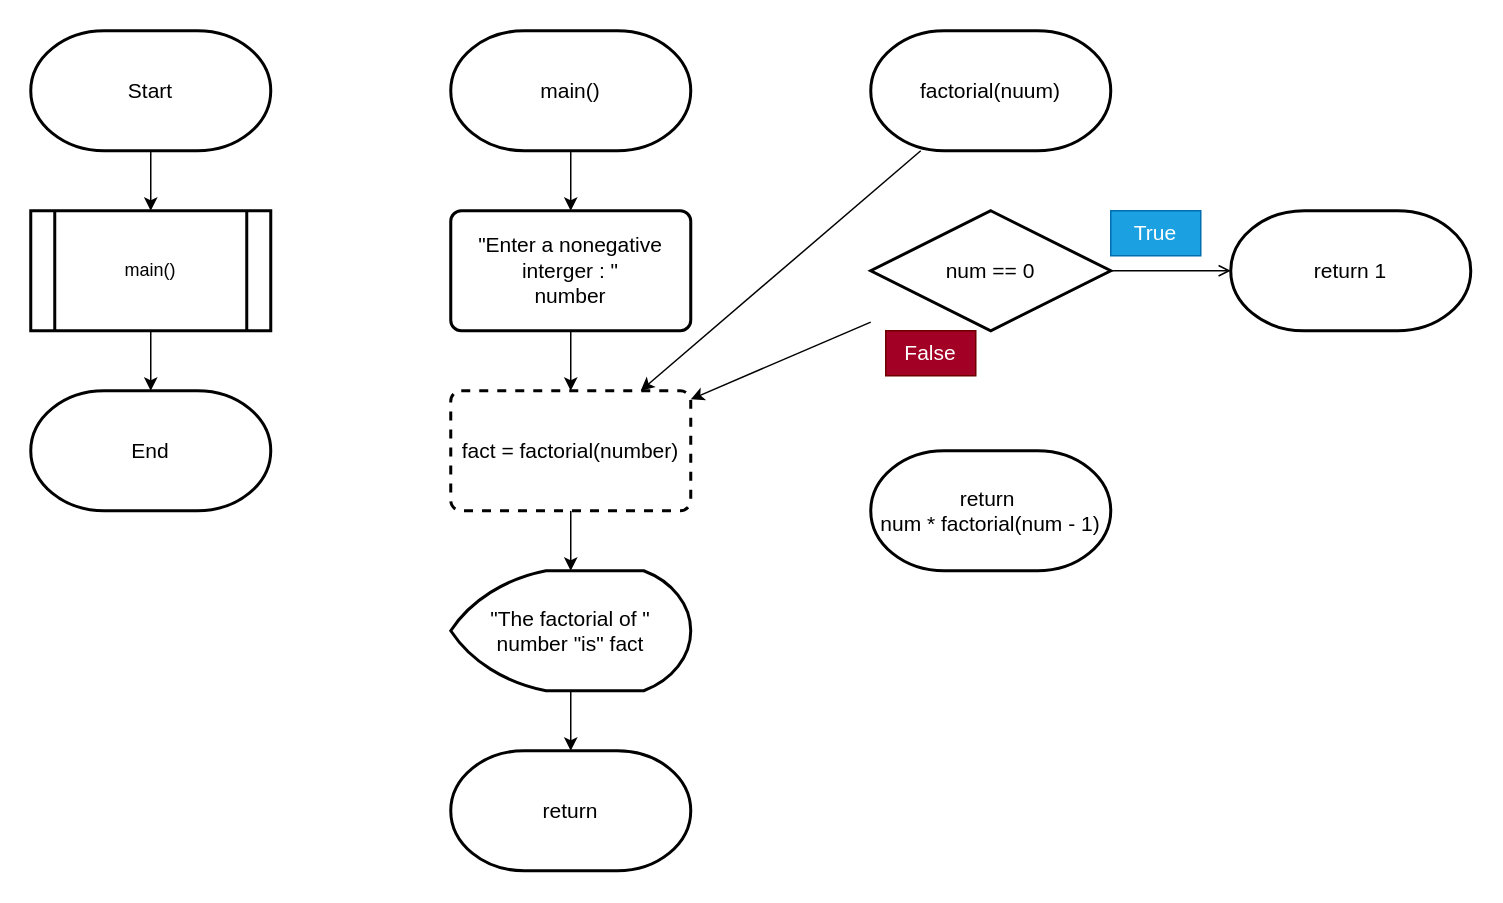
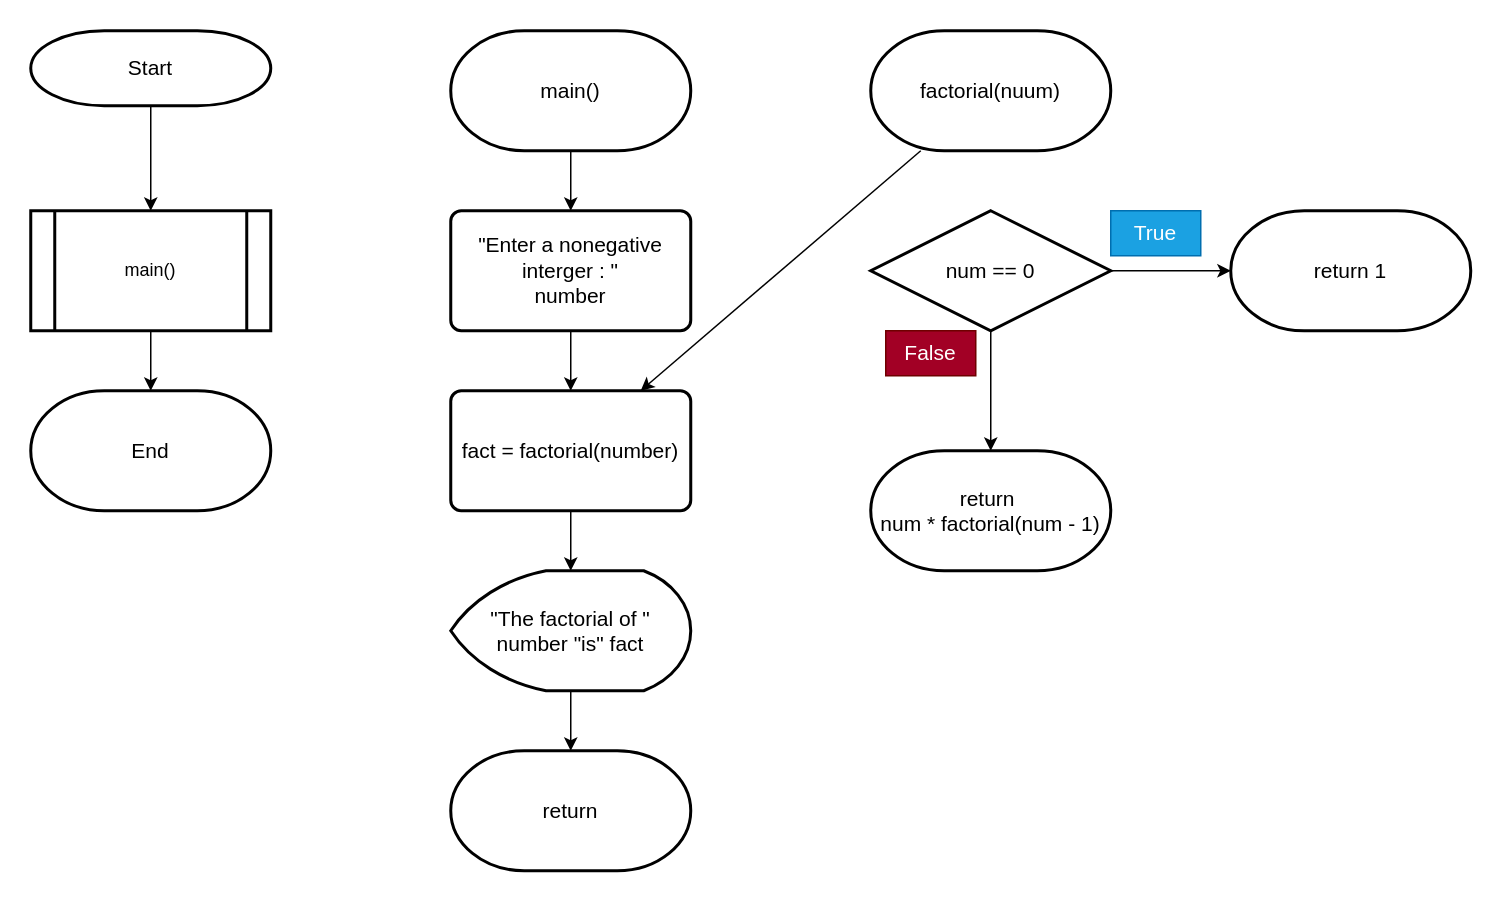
(151, 91) -> (151, 68)
(1221, 271) -> (1219, 271)
(785, 359) -> (991, 386)
(571, 451) -> (571, 451)
